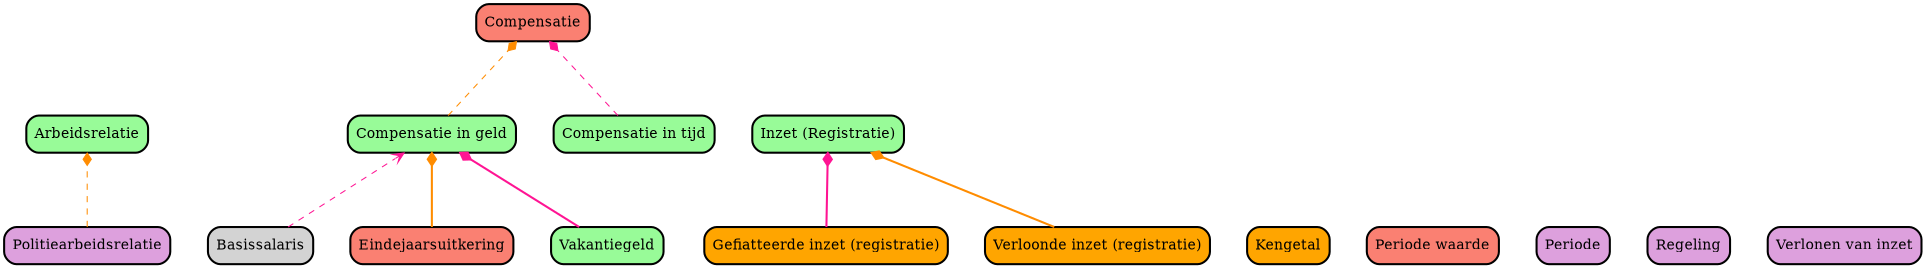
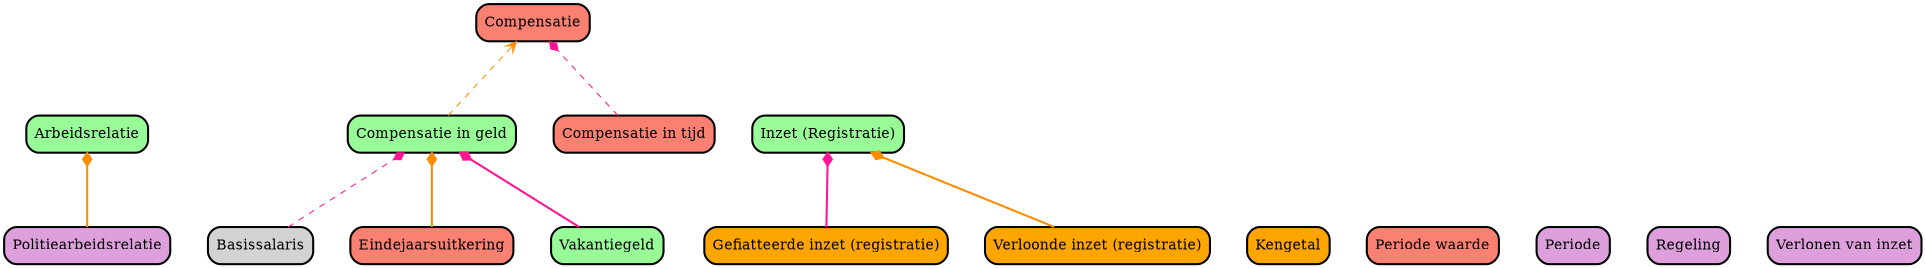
(479, 82) -> (479, 82)
(634, 134) -> (634, 134)
(342, 193) -> (342, 193)
(87, 196) -> (87, 196)
